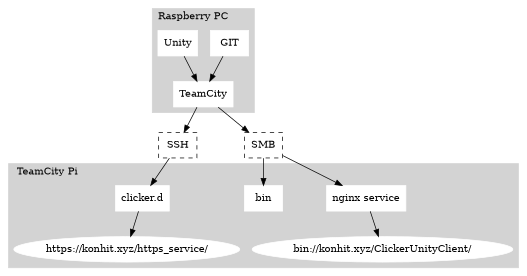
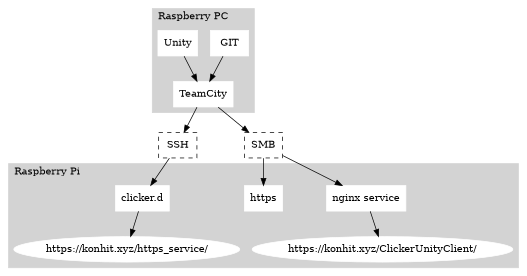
(47, 172) -> (47, 172)
(264, 198) -> (264, 198)
(382, 249) -> (382, 249)
